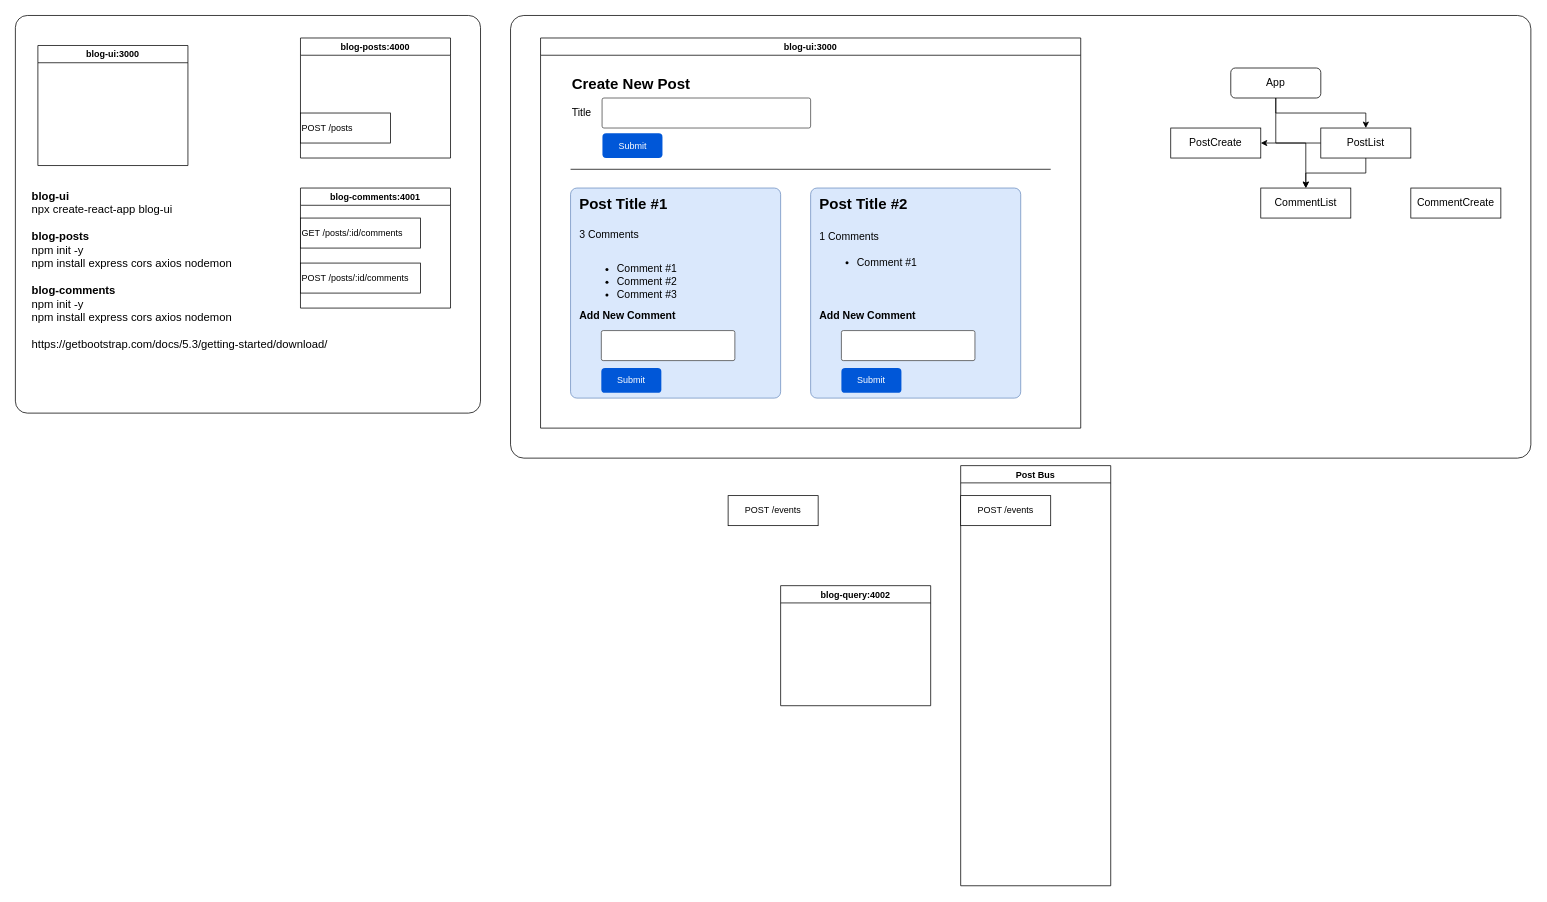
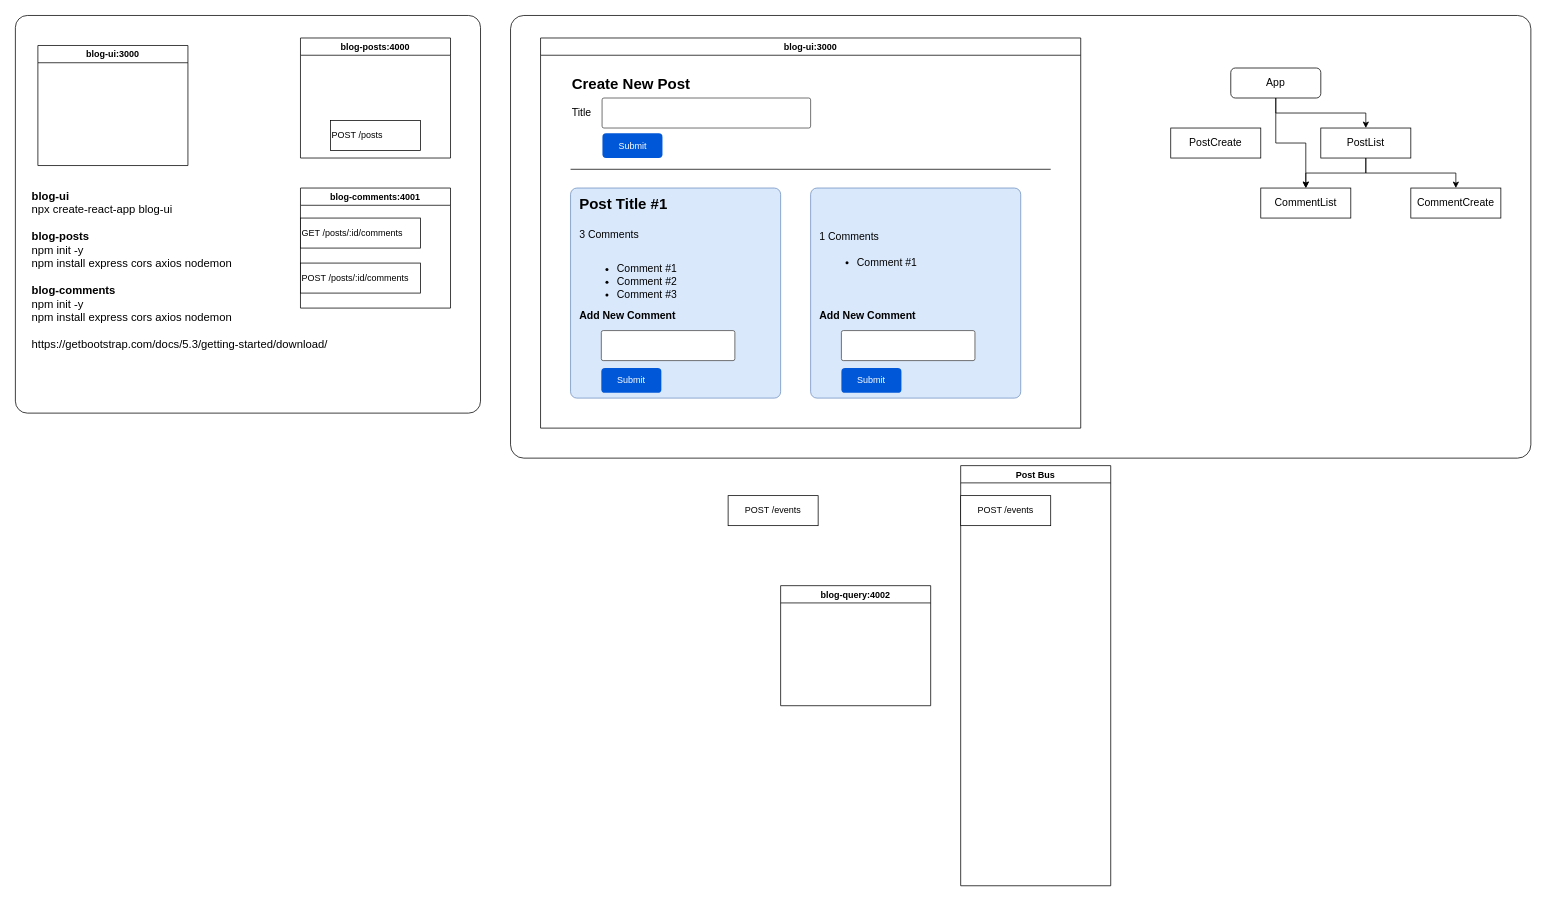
(345, 128) -> (375, 135)
(1267, 143) -> (1455, 175)
(897, 203) -> none
